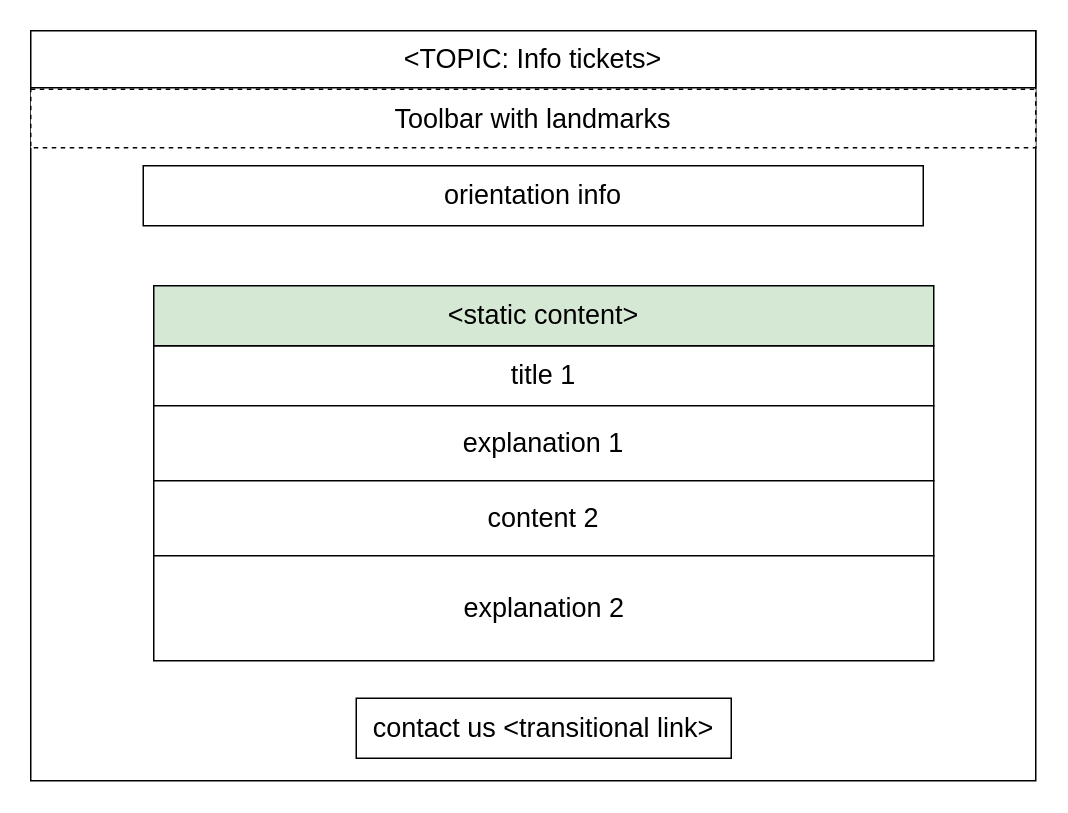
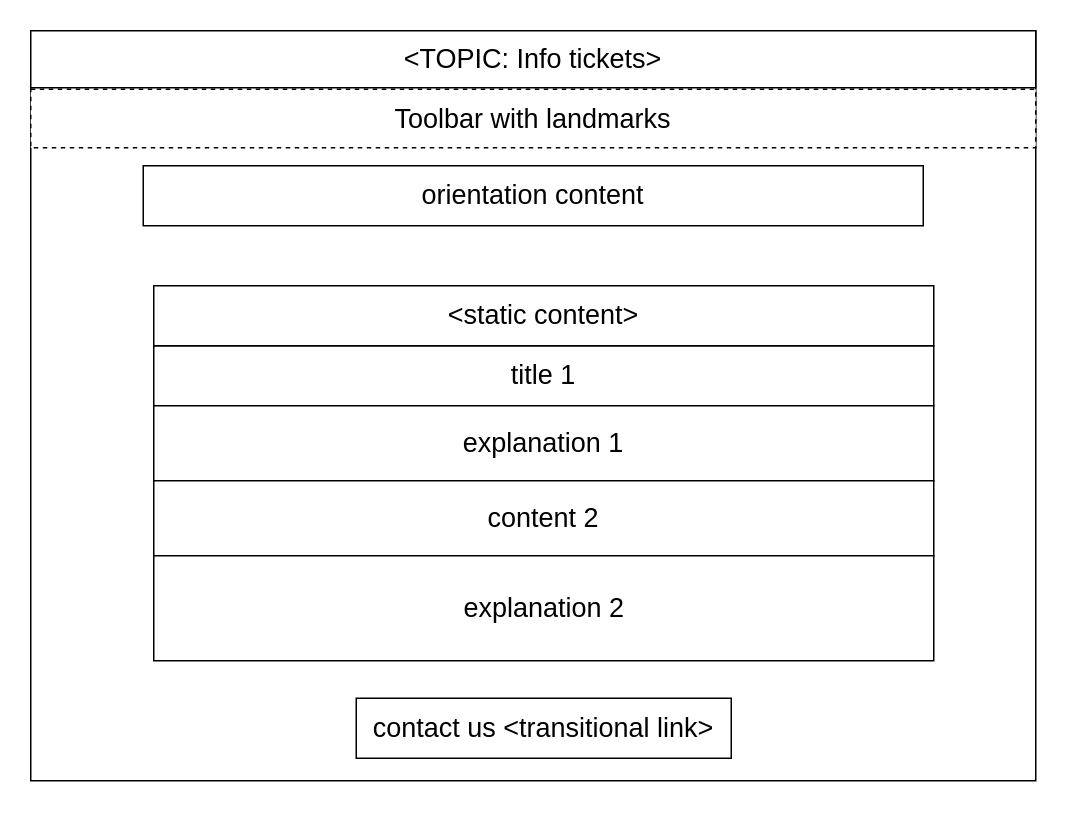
(533, 196) -> (533, 196)
(544, 316) -> (544, 316)
